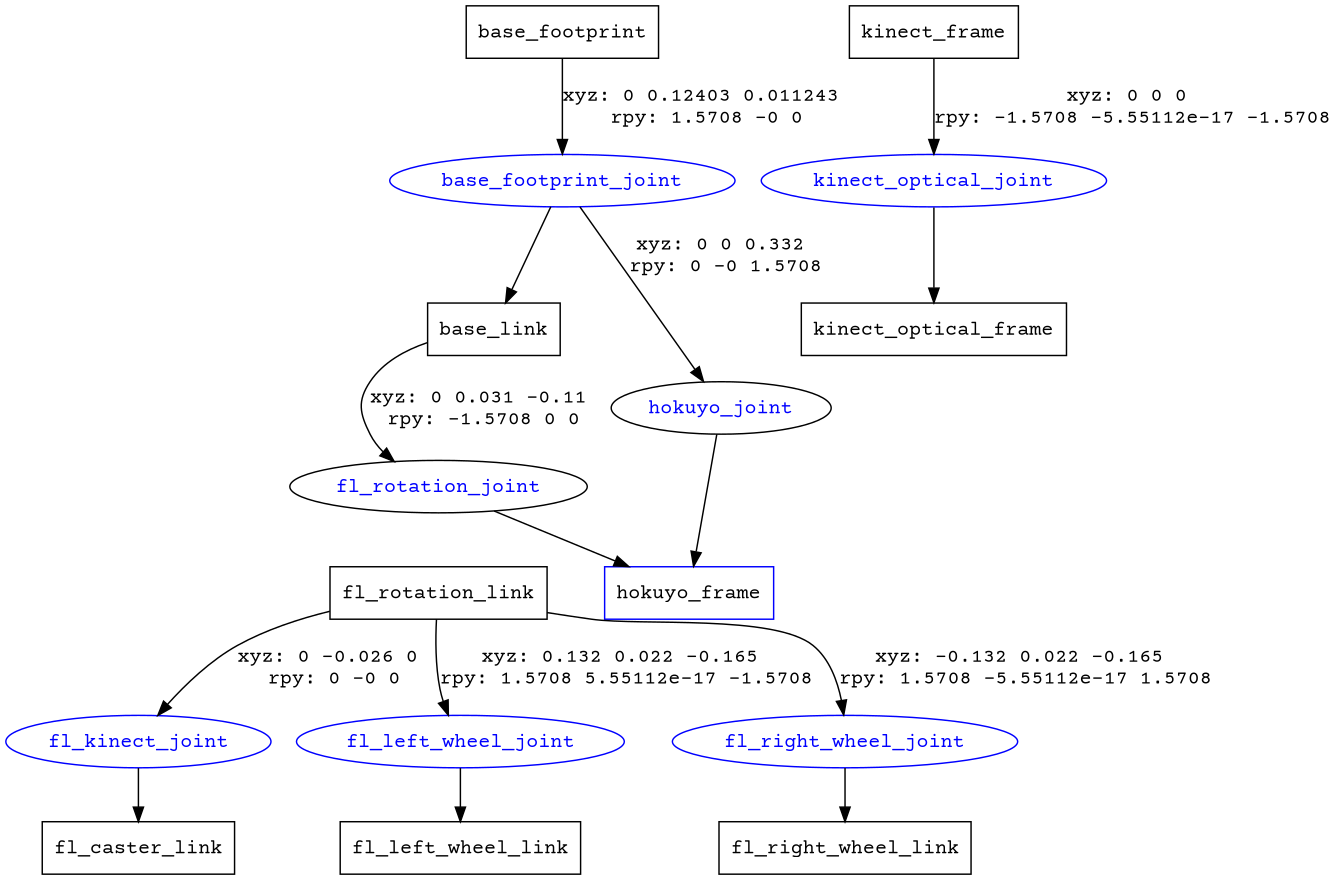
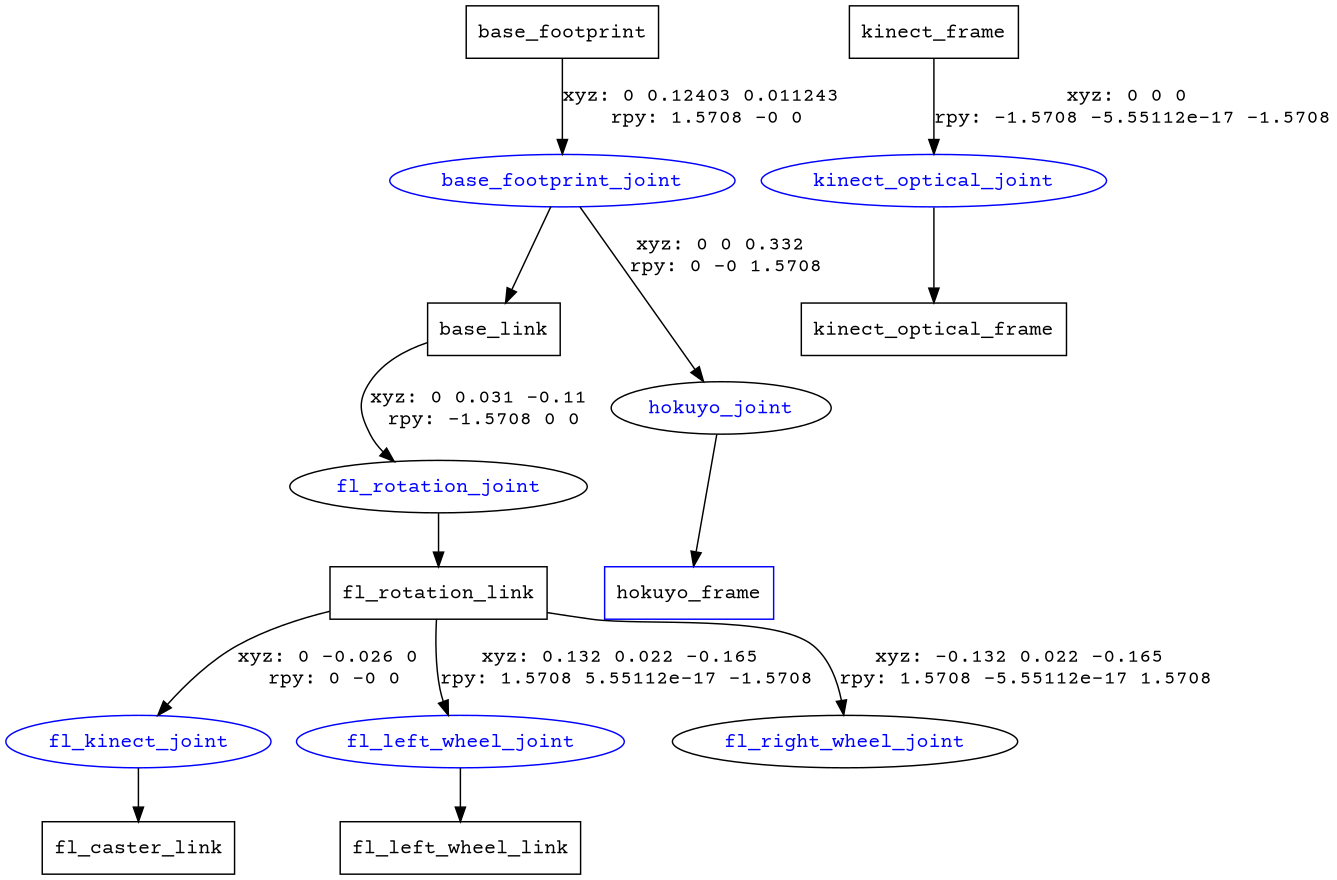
(555, 536) -> (439, 533)
(845, 742) -> (845, 742)
(845, 848) -> none
